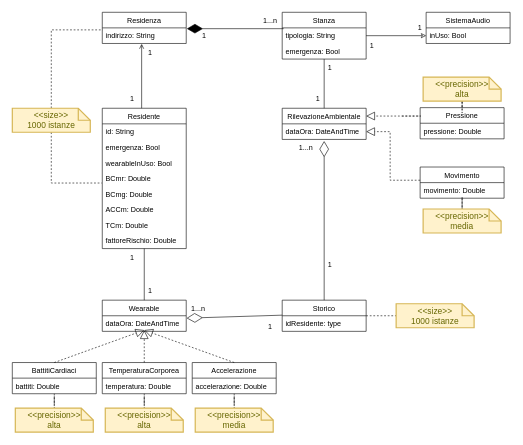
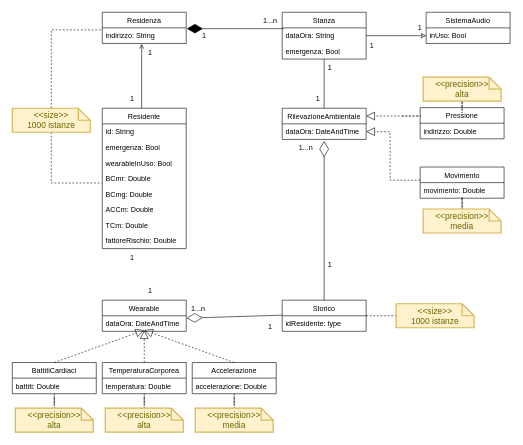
(314, 36) -> (313, 36)
(454, 131) -> (452, 131)
(144, 273) -> none
